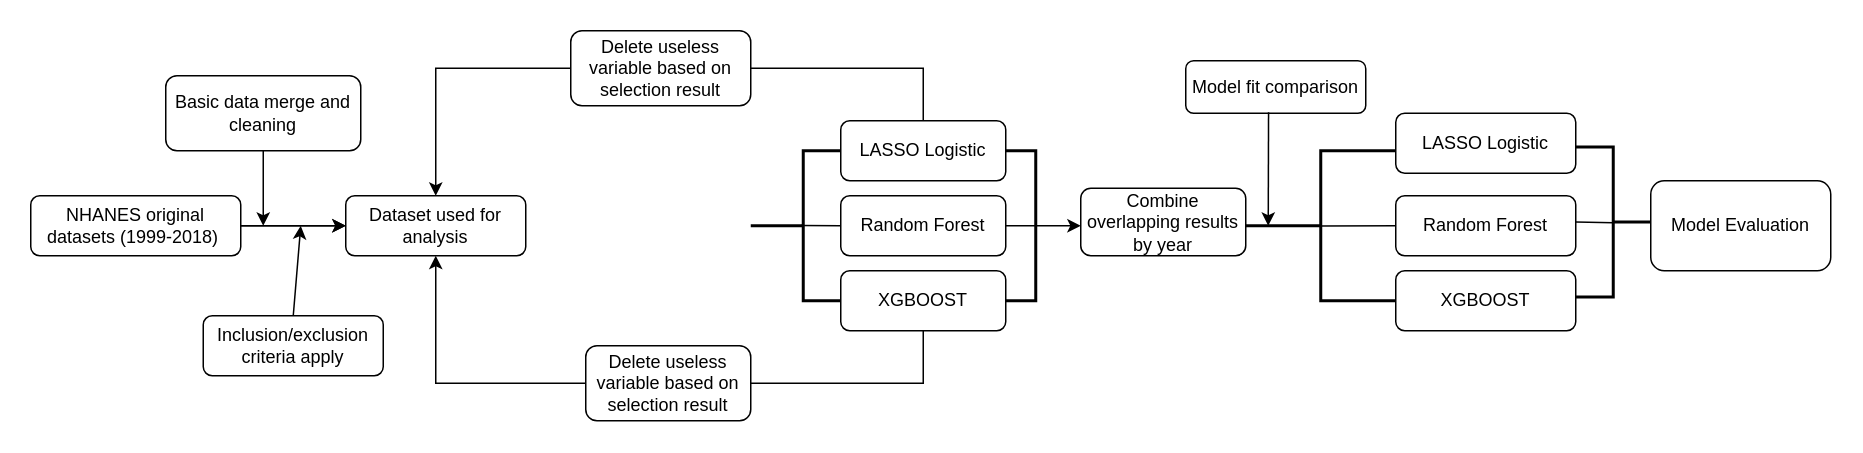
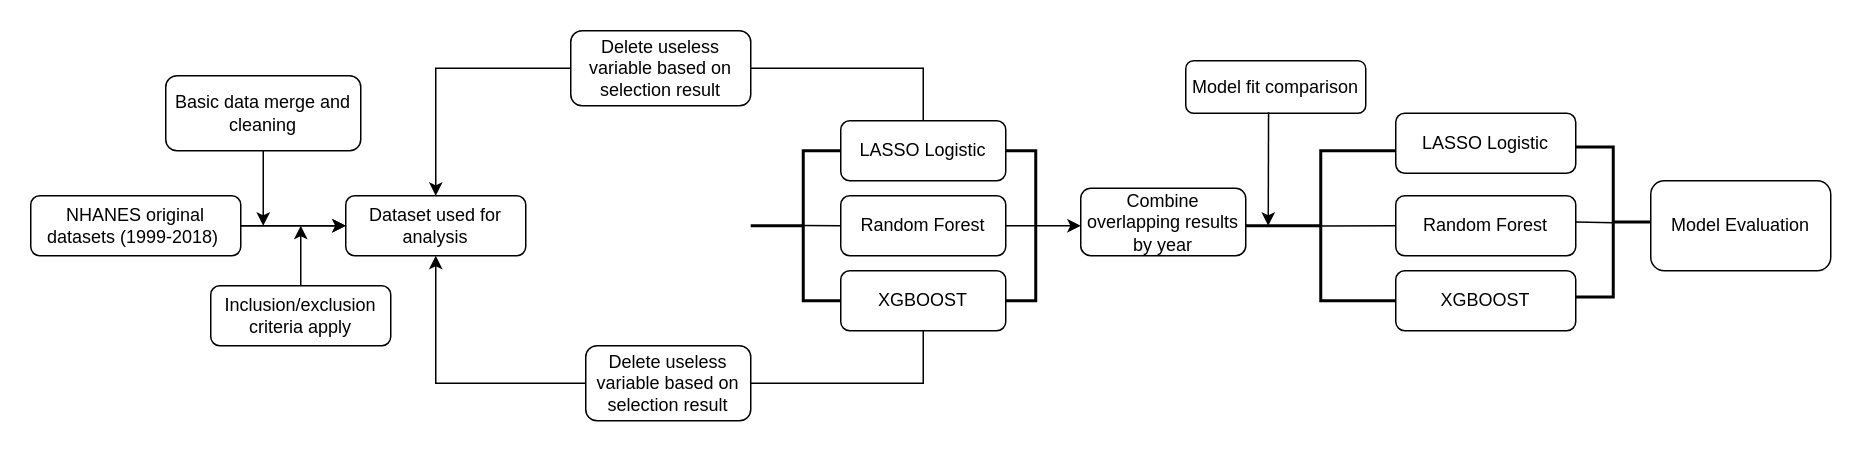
(293, 346) -> (301, 316)
